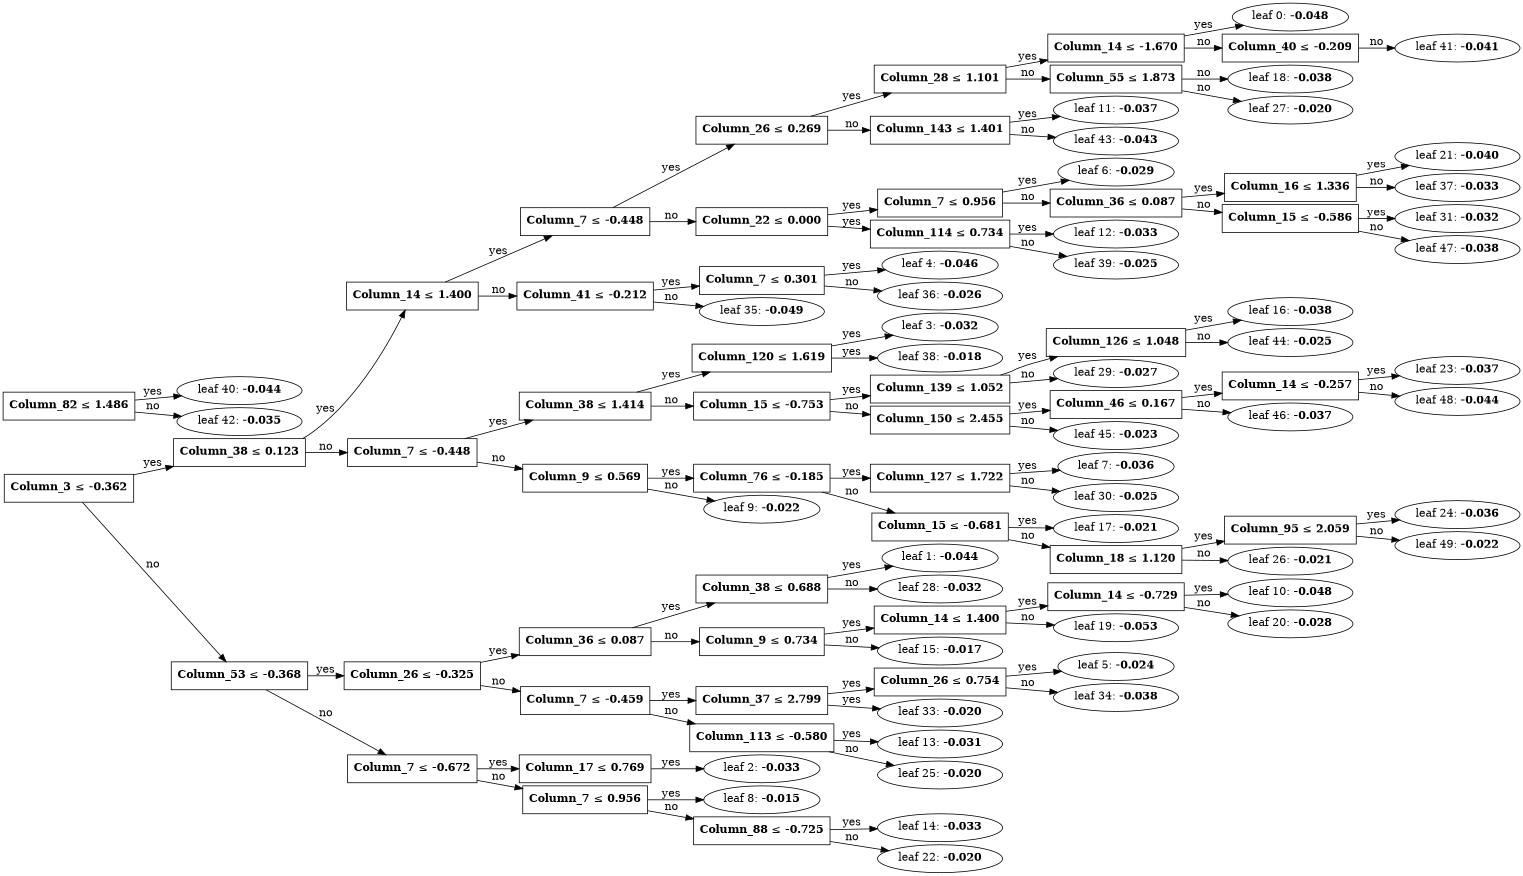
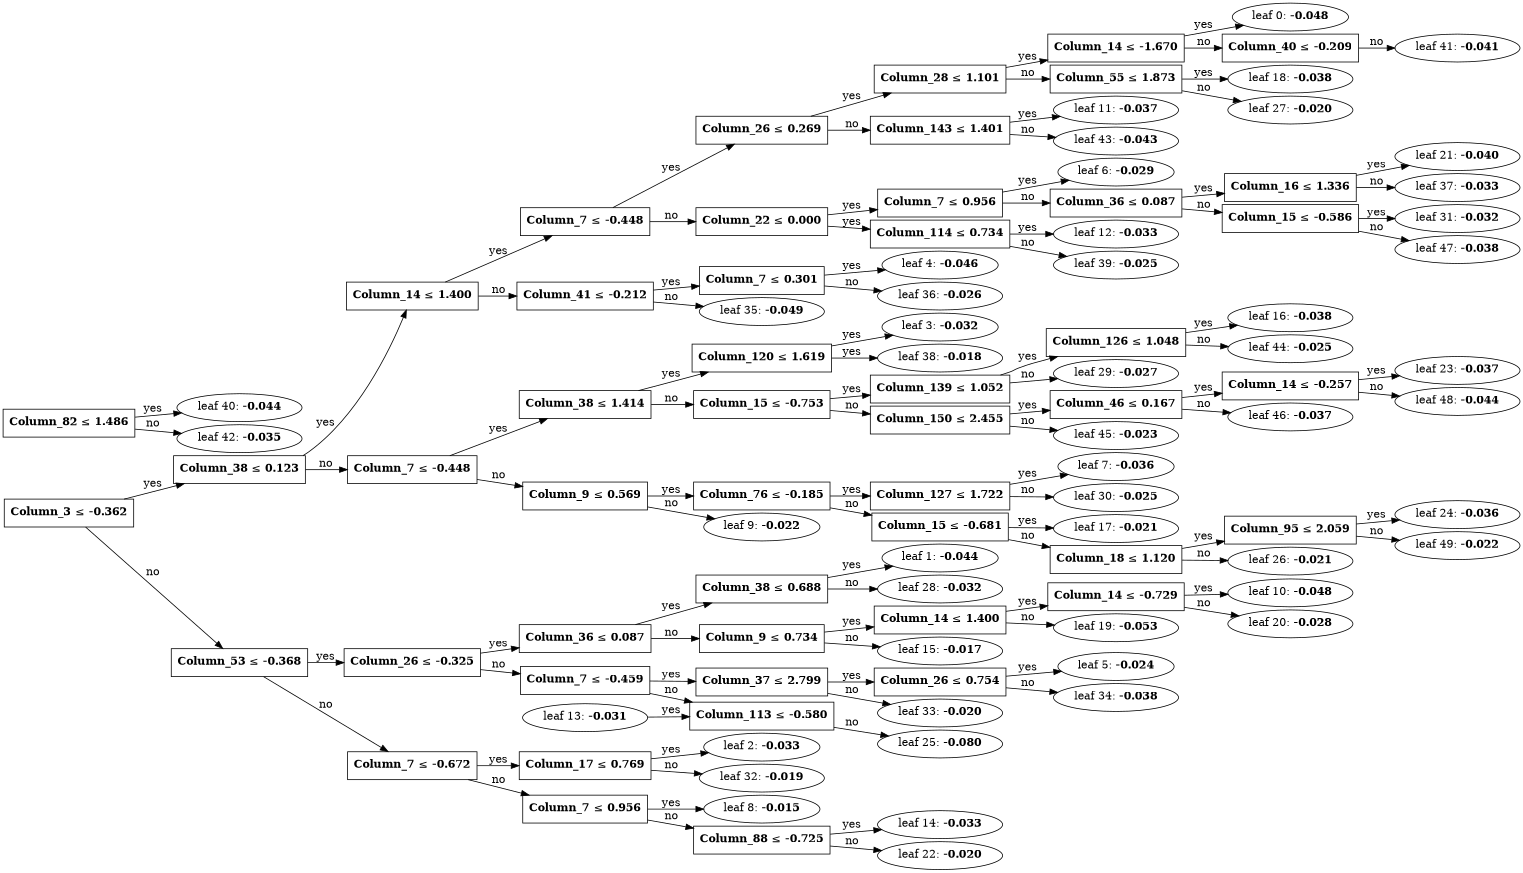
(1204, 73) -> (1204, 73)
(852, 700) -> (852, 690)
(852, 741) -> (665, 717)
(963, 774) -> (963, 743)
none -> (762, 778)
